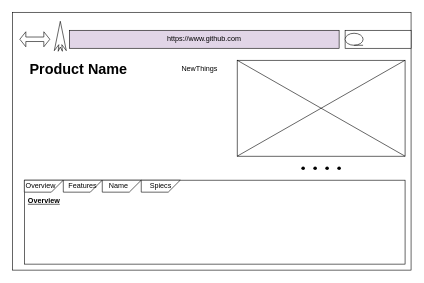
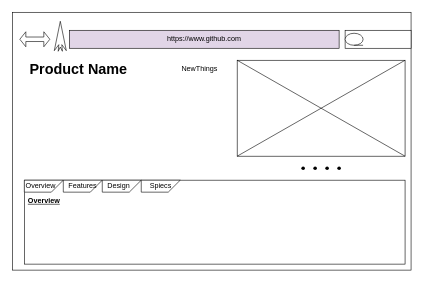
(119, 186) -> (119, 186)
